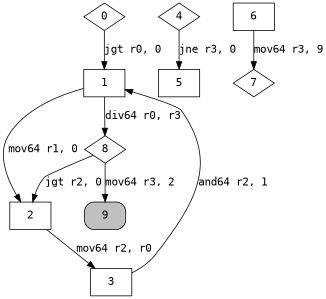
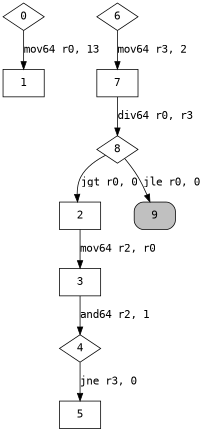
(254, 17) -> (117, 17)
(133, 50) -> (62, 50)
(288, 50) -> (152, 50)
(254, 83) -> (117, 83)
(105, 113) -> (117, 112)
(17, 125) -> none
(199, 175) -> (80, 311)
(73, 183) -> (109, 183)
(140, 183) -> (172, 183)
